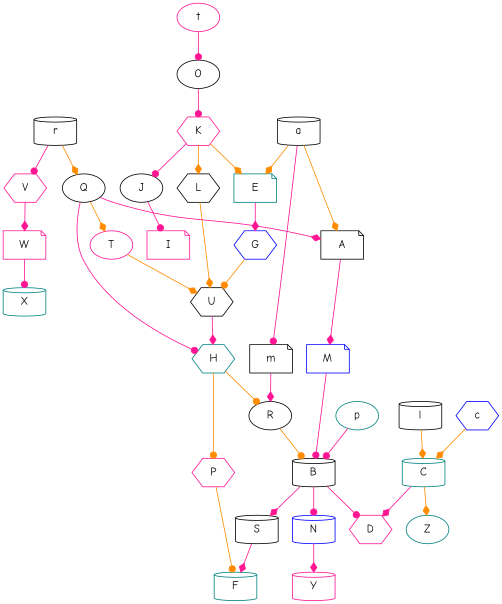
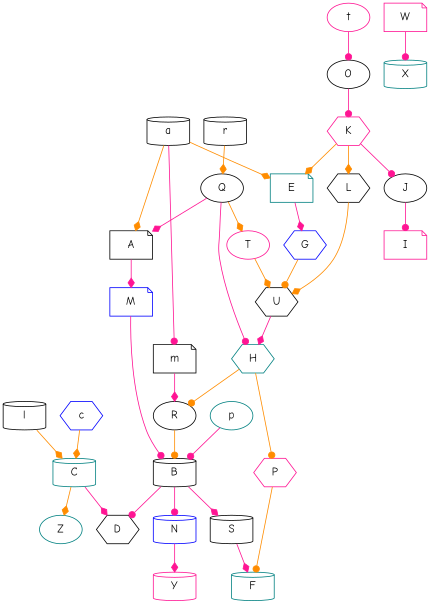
(25, 188) -> none
(371, 529) -> (118, 529)
